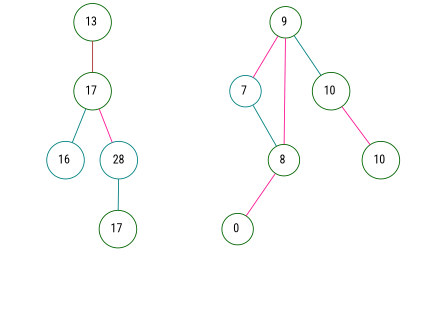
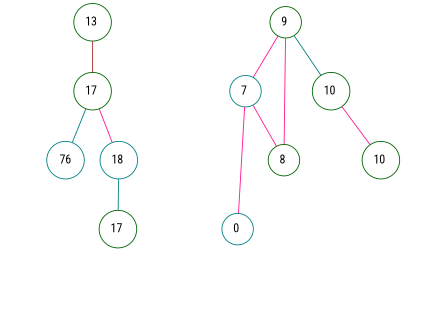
(265, 126) -> (265, 126)
(66, 160) -> (66, 160)
(119, 160) -> (119, 160)
(261, 195) -> (242, 160)
(238, 229) -> (238, 229)
